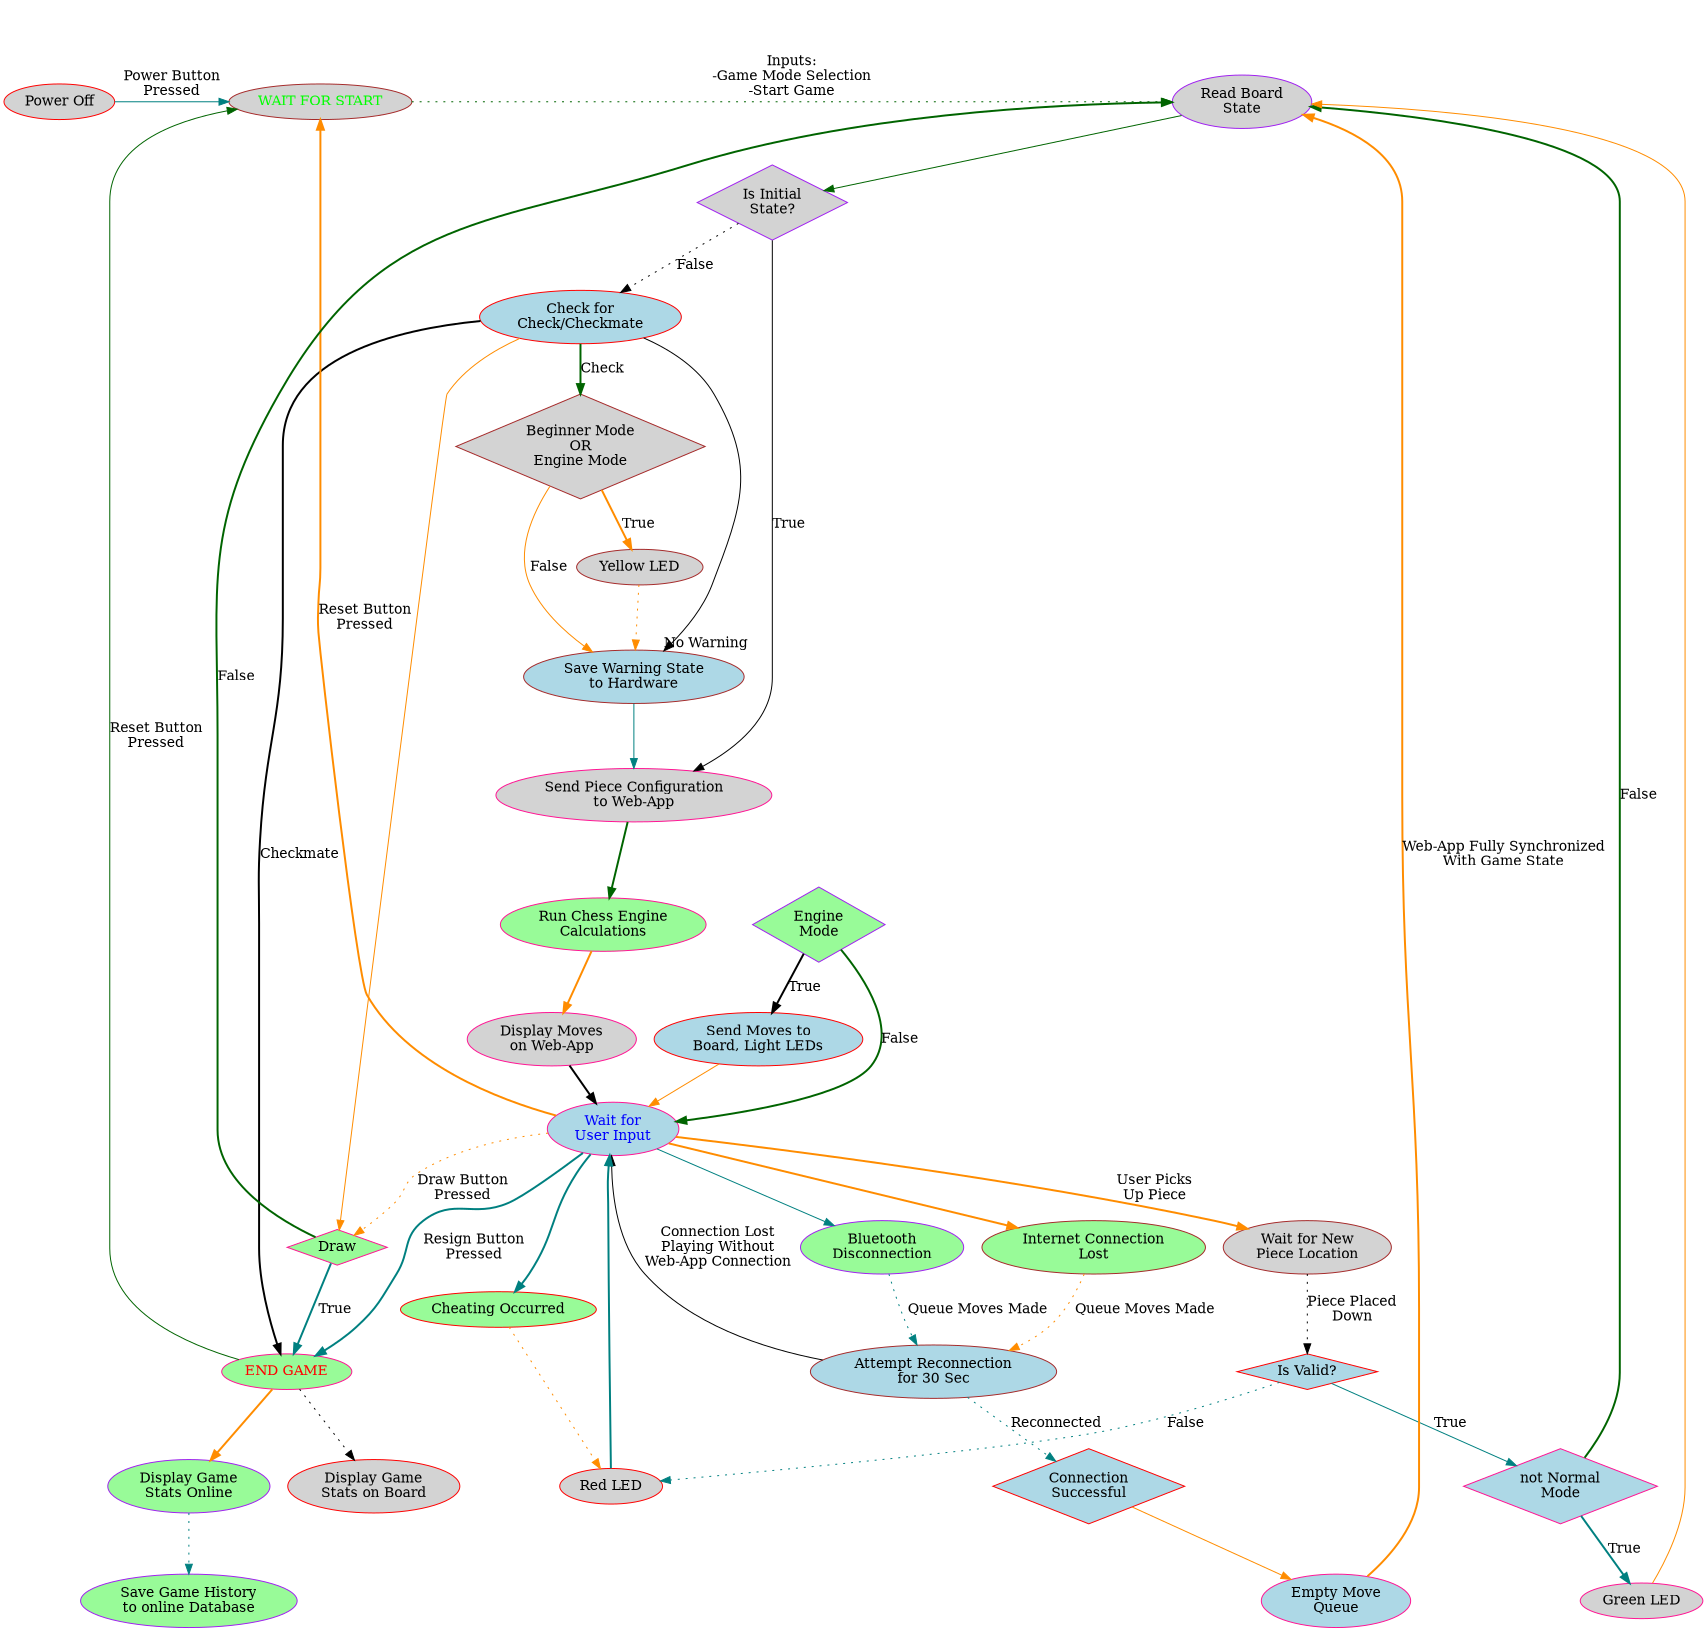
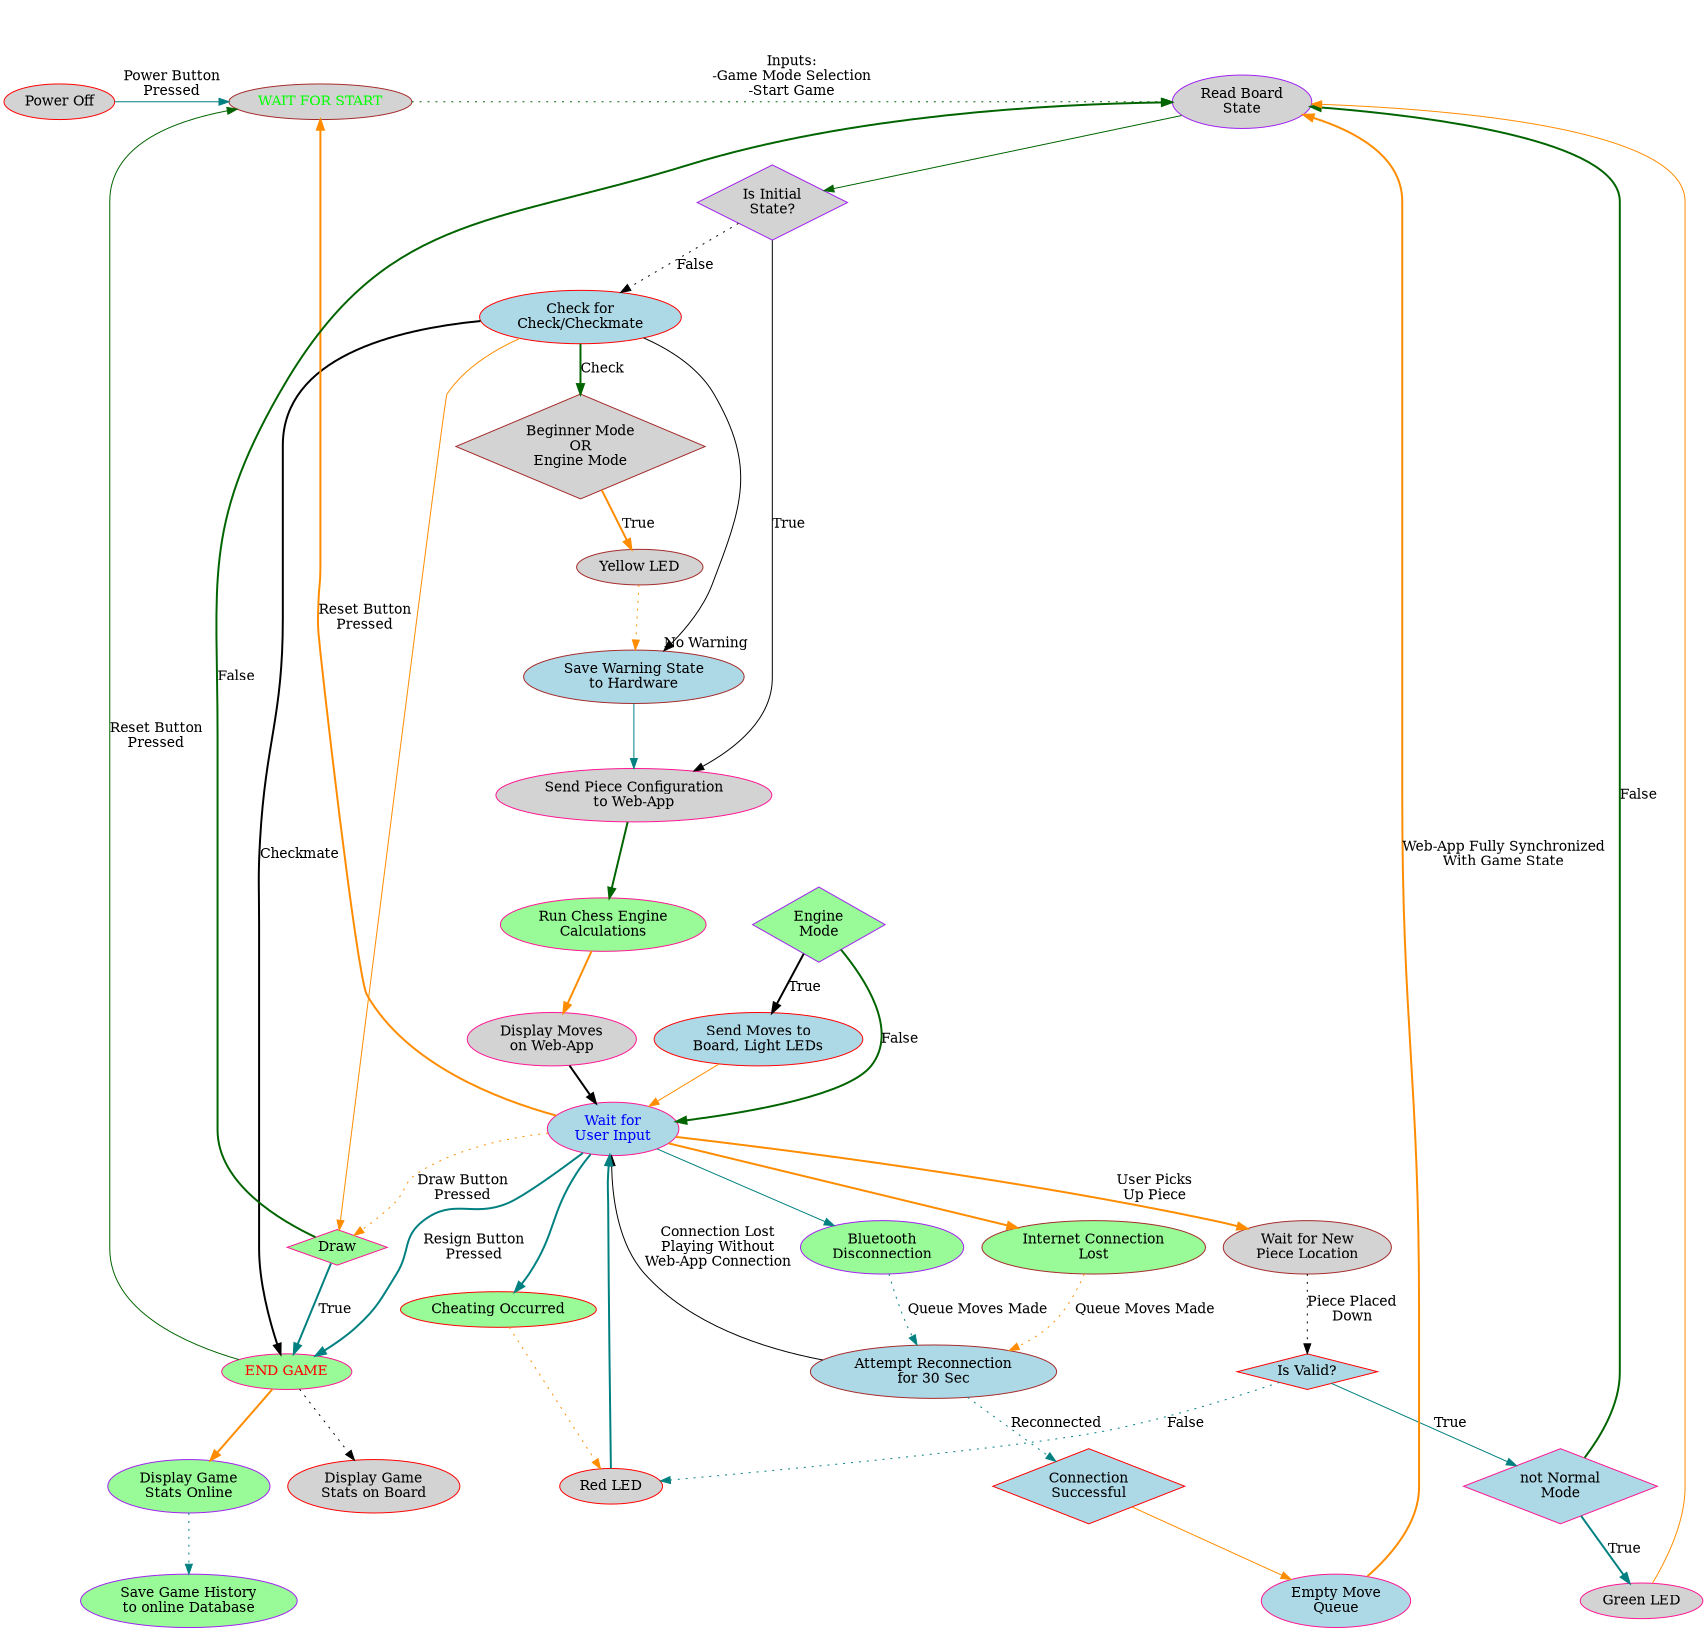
(527, 574) -> none
